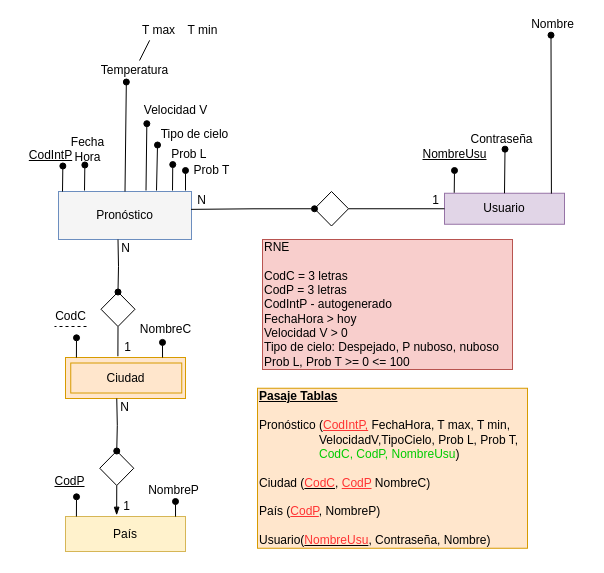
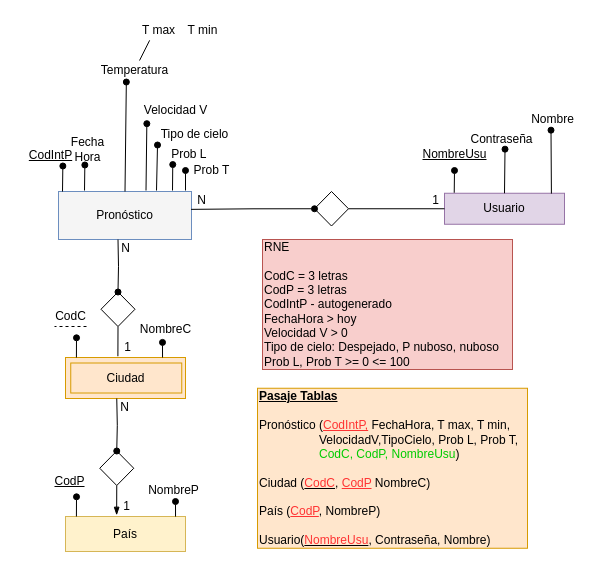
(553, 25) -> (553, 120)
